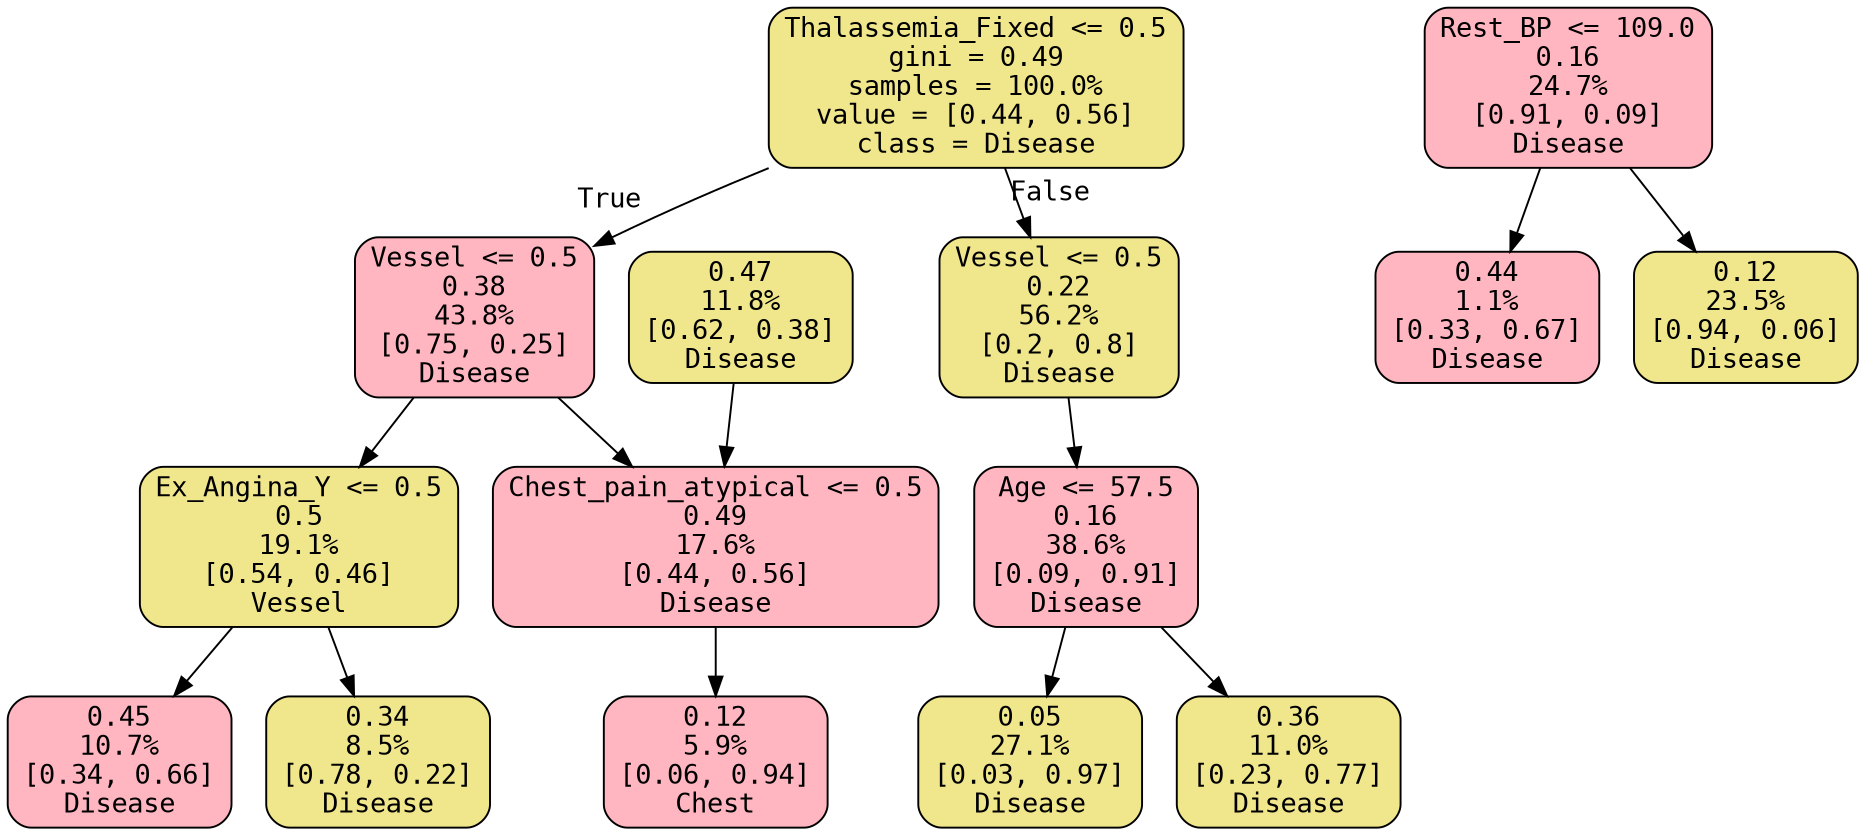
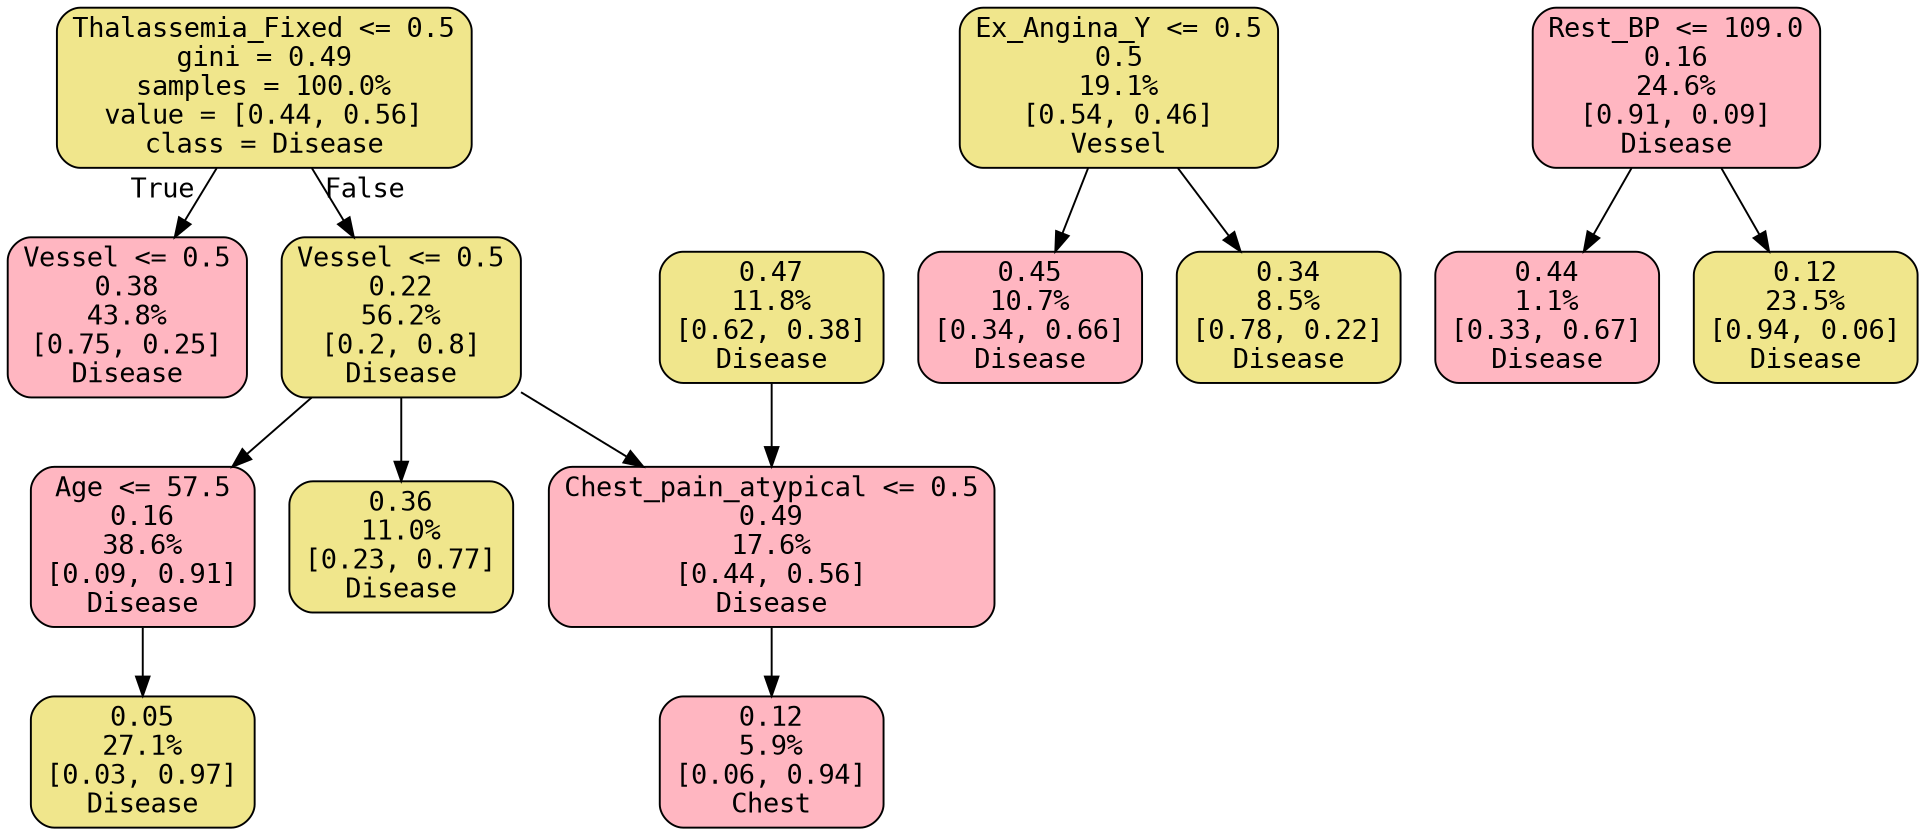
(1568, 88) -> (1676, 88)
(393, 424) -> none
(588, 426) -> (574, 424)
(1188, 655) -> (401, 430)
